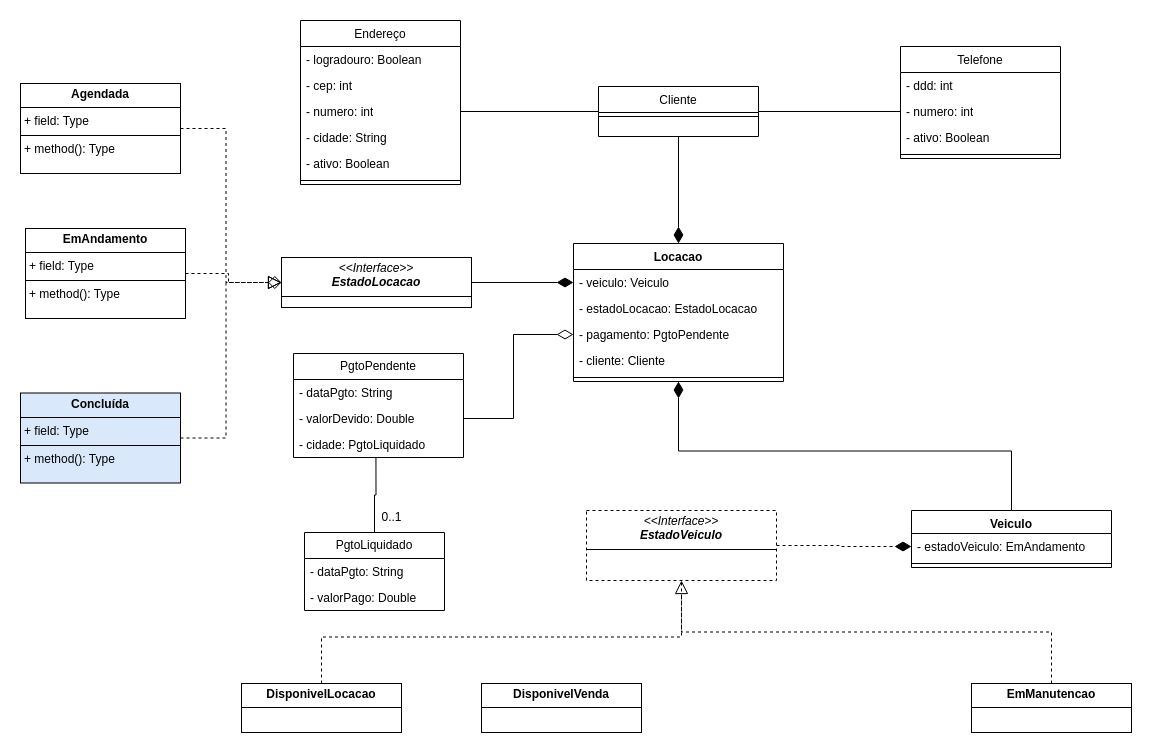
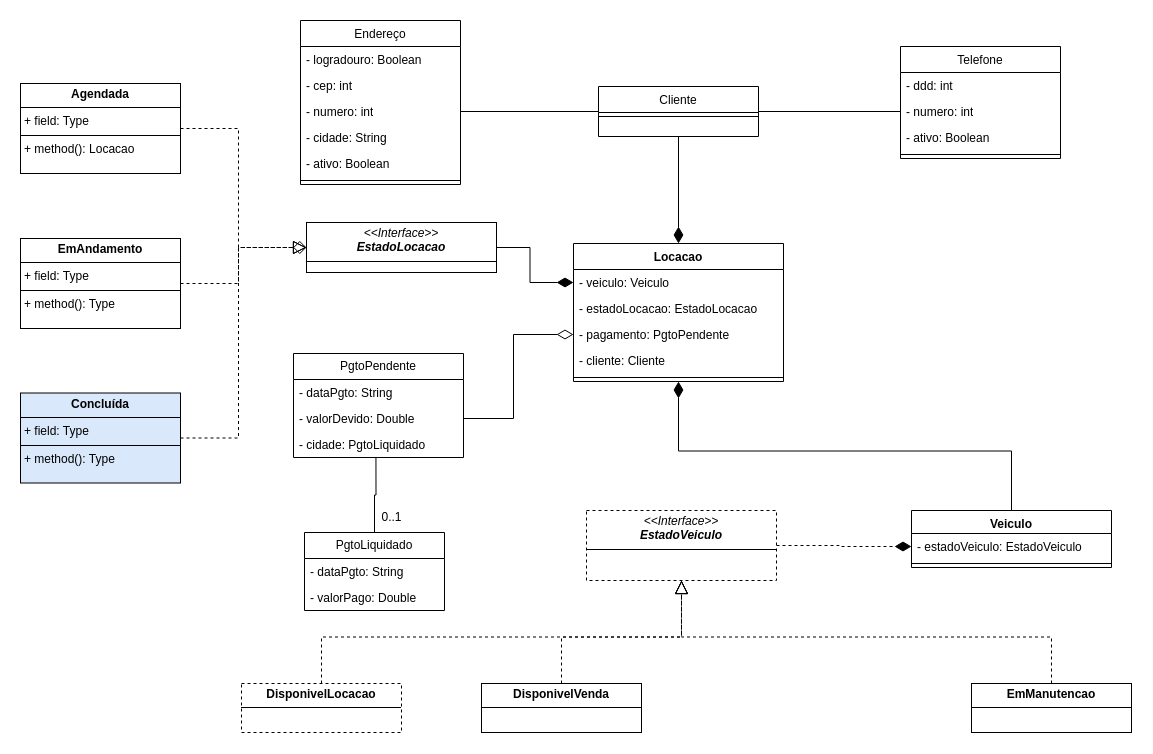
(70, 105) -> (80, 105)
(106, 274) -> (101, 284)
(377, 283) -> (402, 248)
(1004, 548) -> (1007, 548)
(682, 587) -> (868, 637)
none -> (562, 661)
(322, 708) -> (322, 708)
